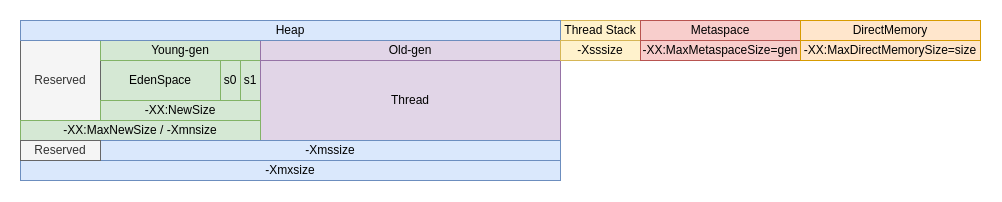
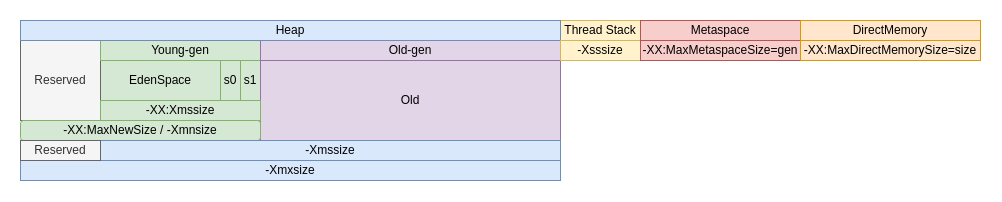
(411, 101) -> (411, 101)
(181, 111) -> (181, 111)
(141, 131) -> (141, 131)
